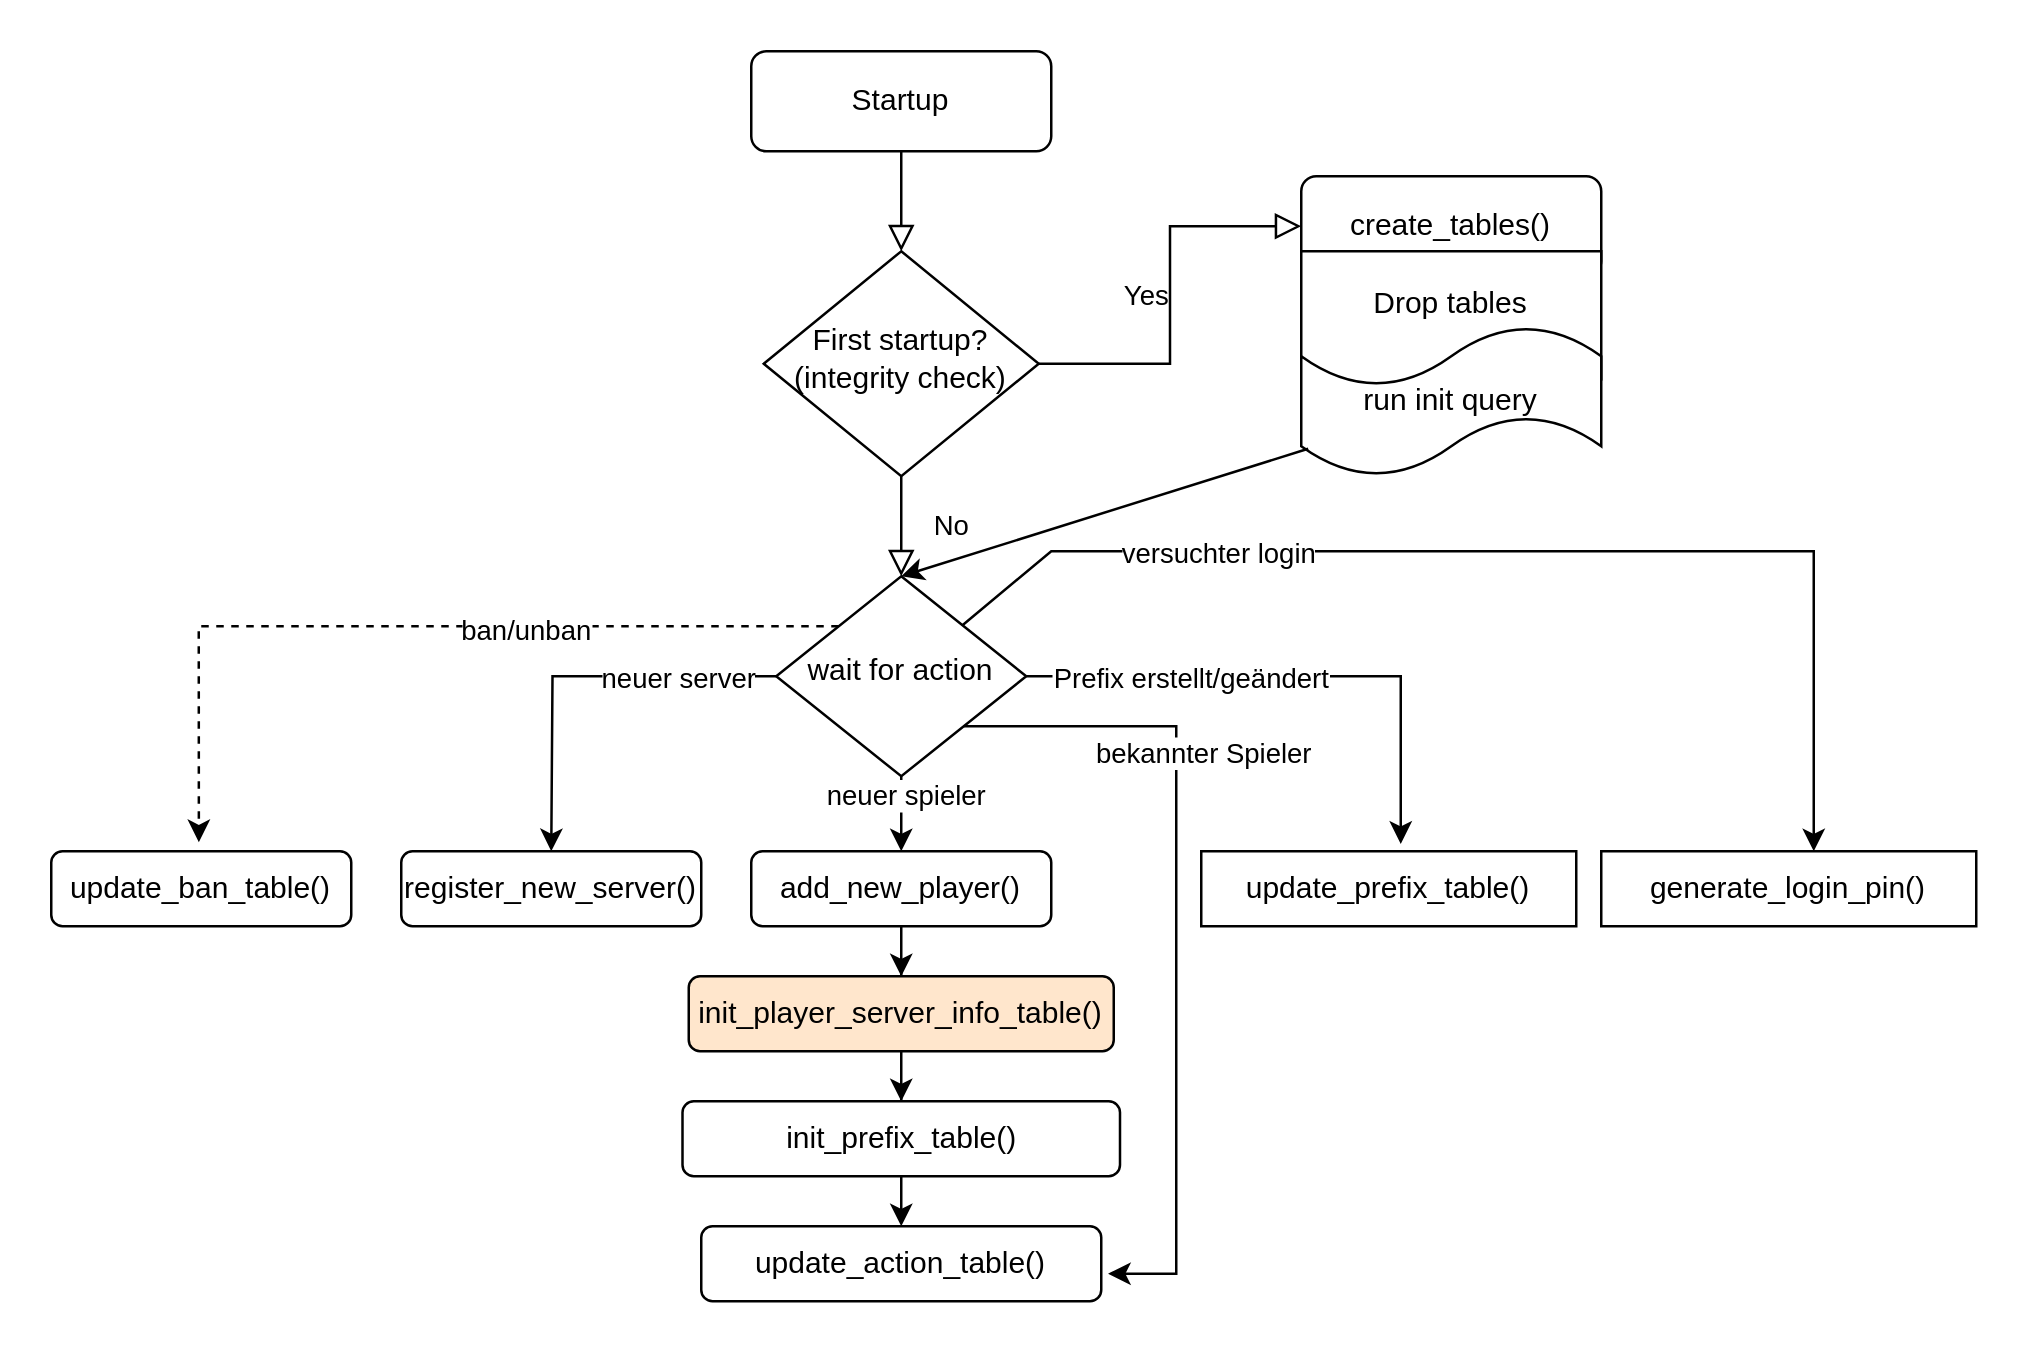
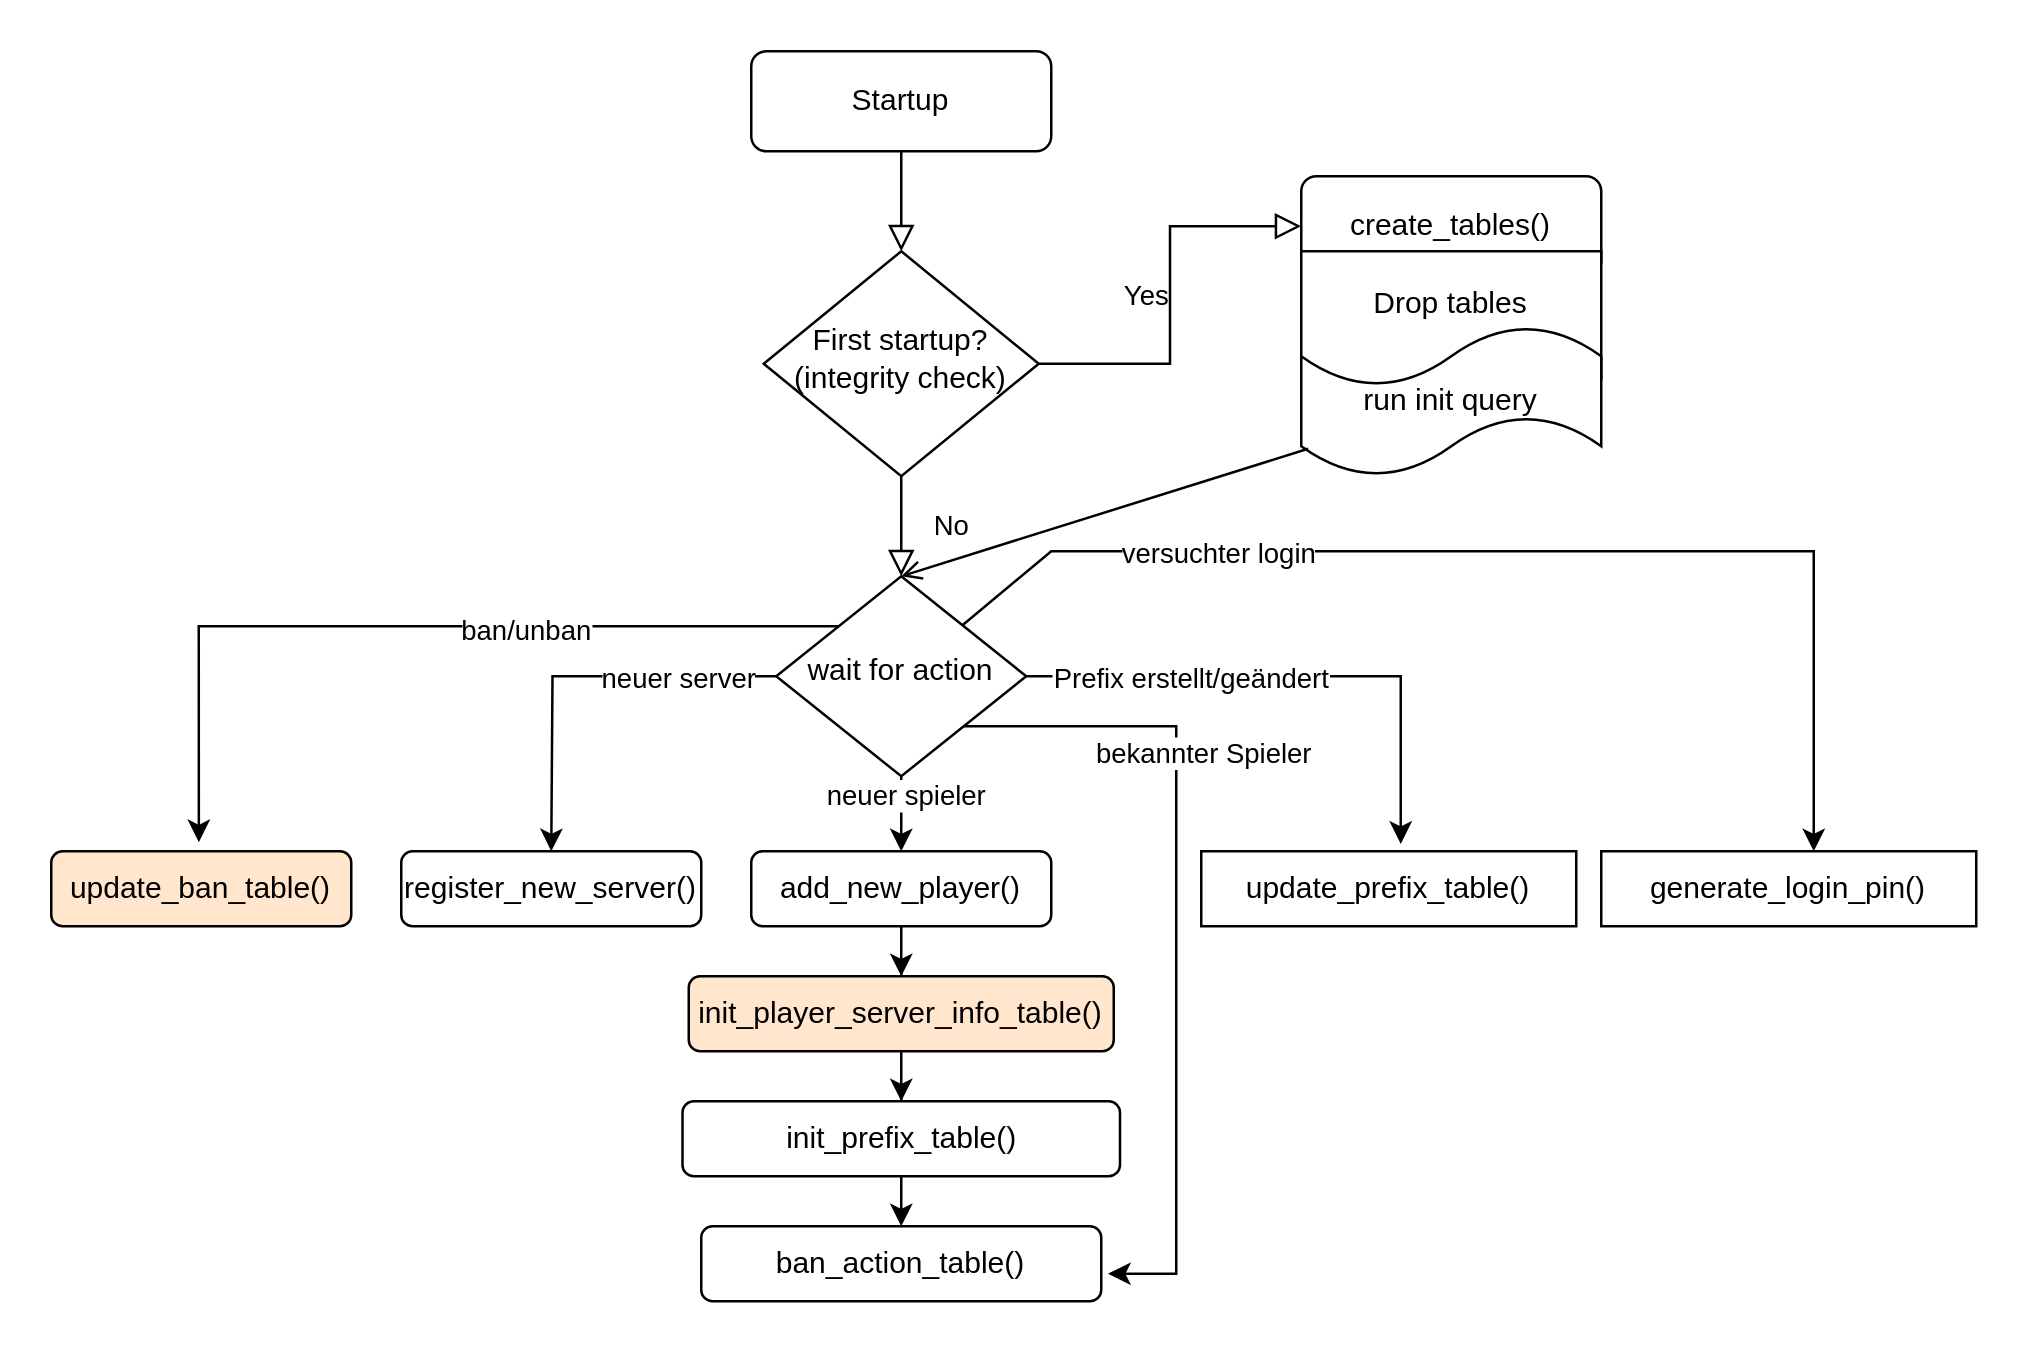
(918, 571) -> (915, 572)
(228, 626) -> (228, 626)
(201, 889) -> (201, 889)
(901, 1264) -> (901, 1264)
